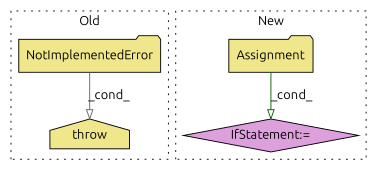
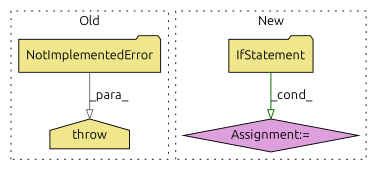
(271, 56) -> (271, 56)
(109, 96) -> (109, 96)
(271, 135) -> (271, 135)
